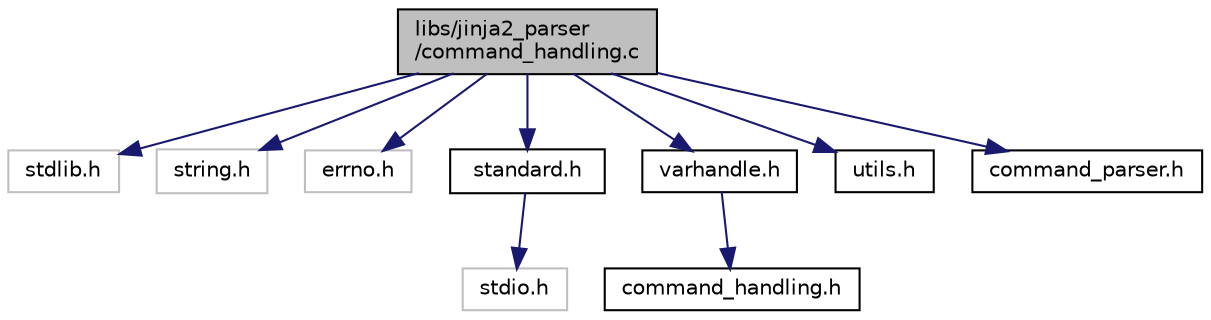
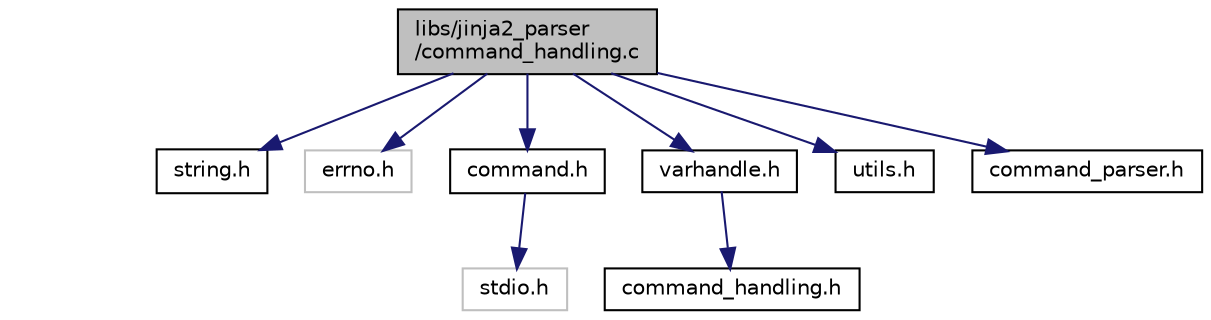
(64, 171) -> none
(212, 171) -> (212, 171)
(527, 171) -> (527, 171)
